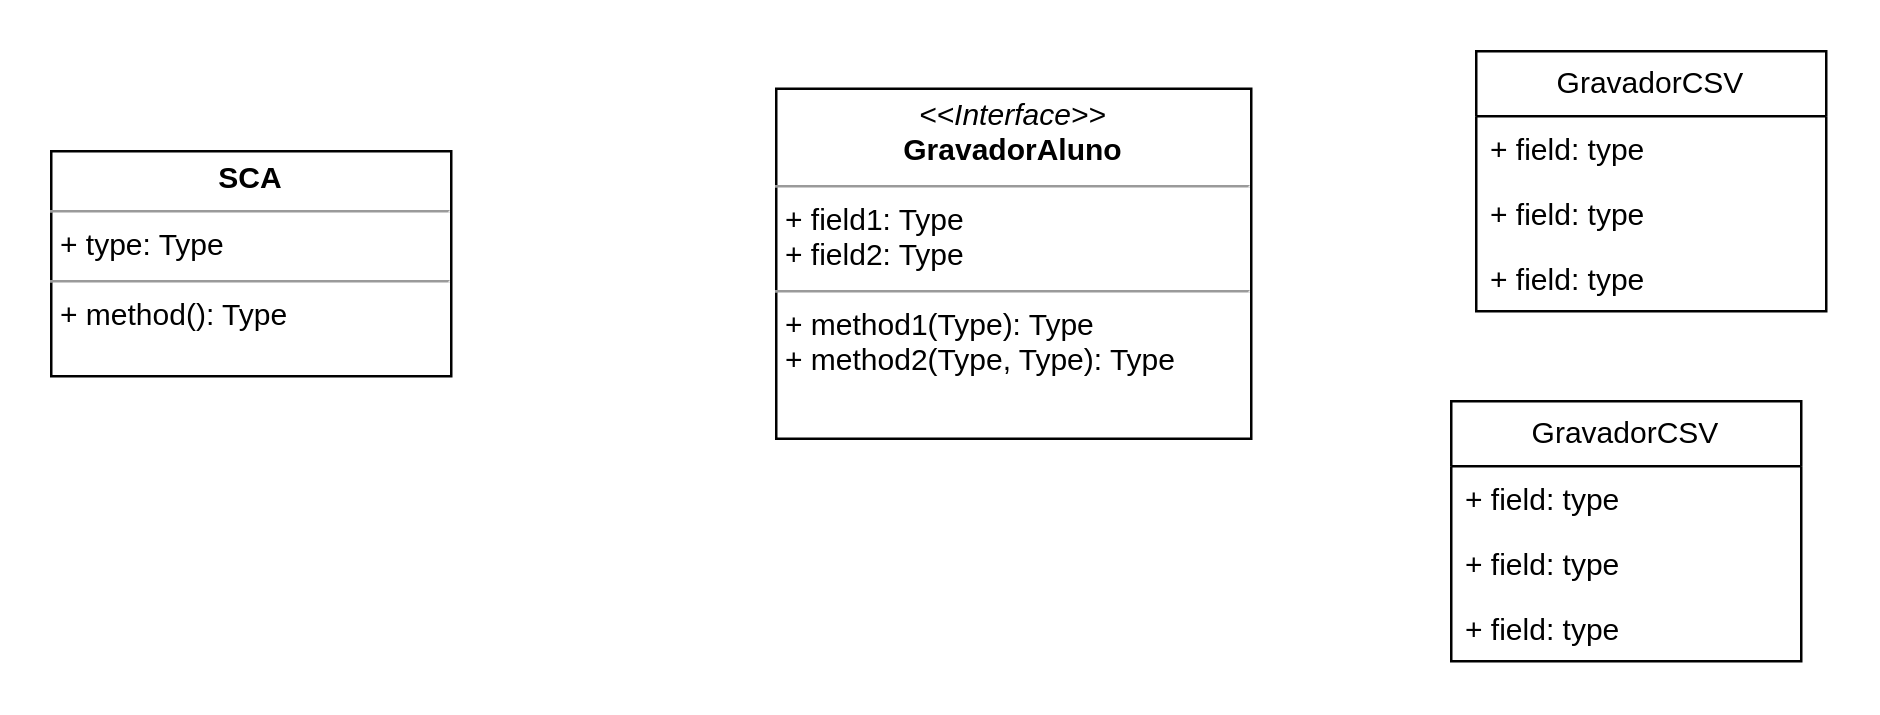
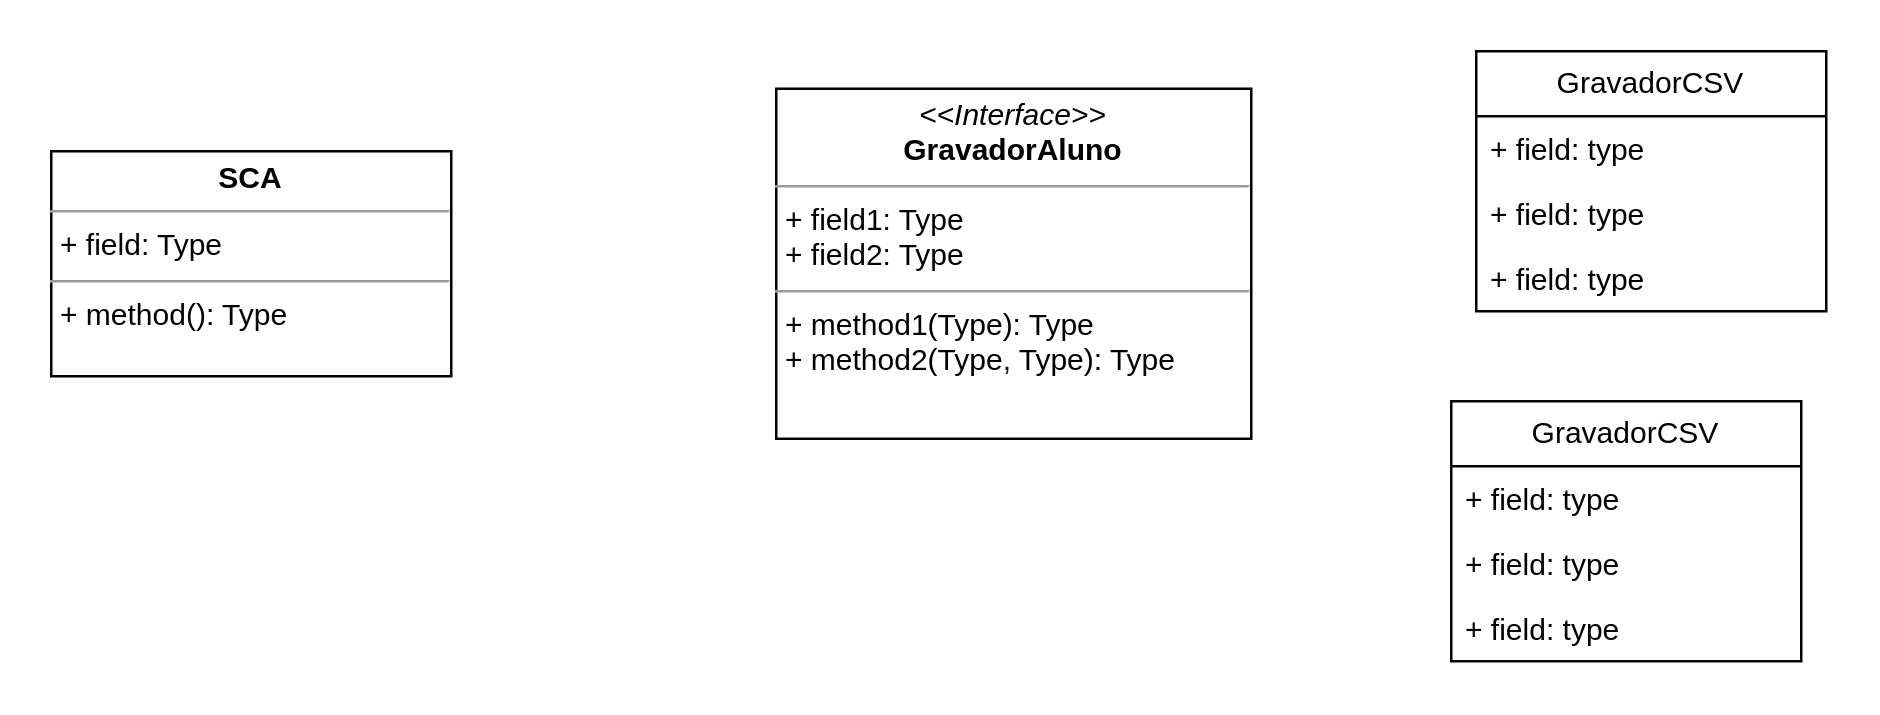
(174, 205) -> (174, 205)
